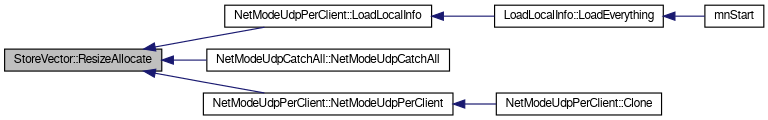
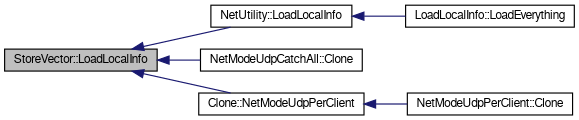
(328, 16) -> (281, 16)
(734, 16) -> none
(83, 60) -> (81, 60)
(328, 60) -> (281, 60)
(328, 104) -> (281, 104)
